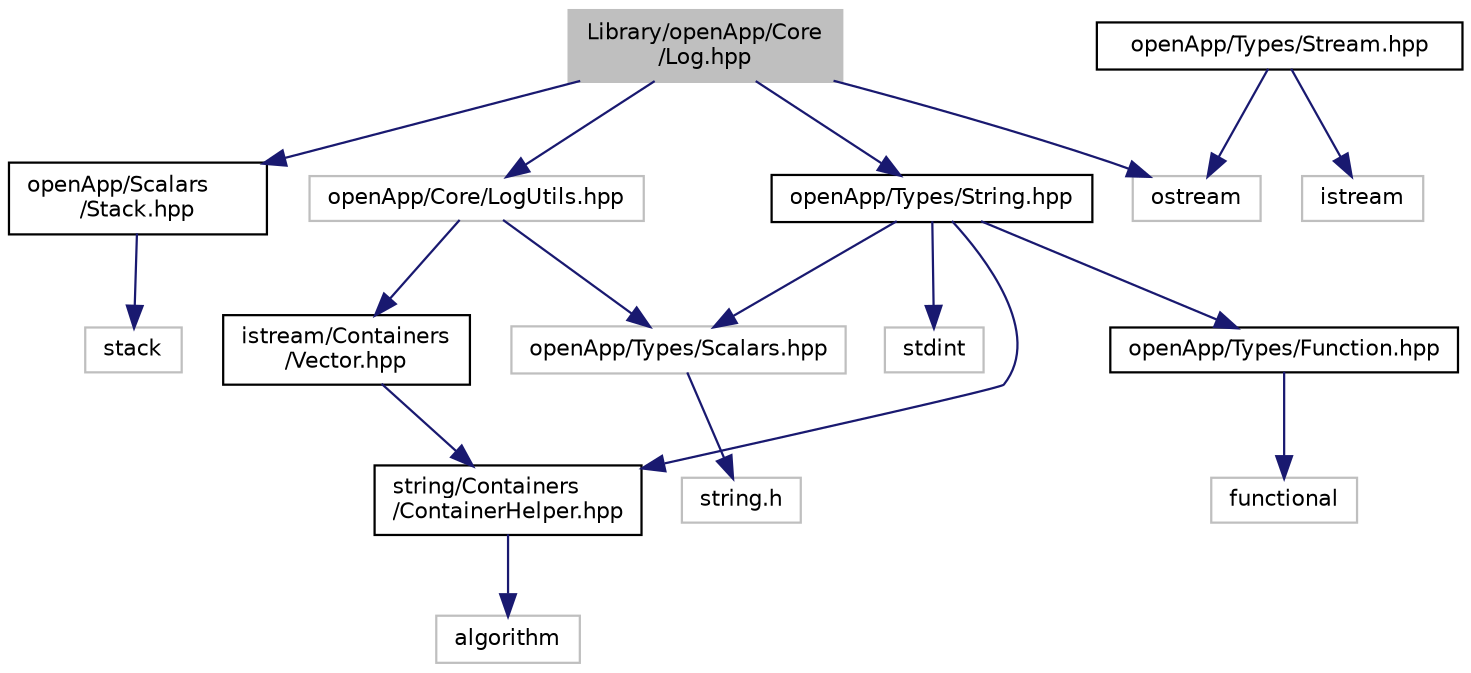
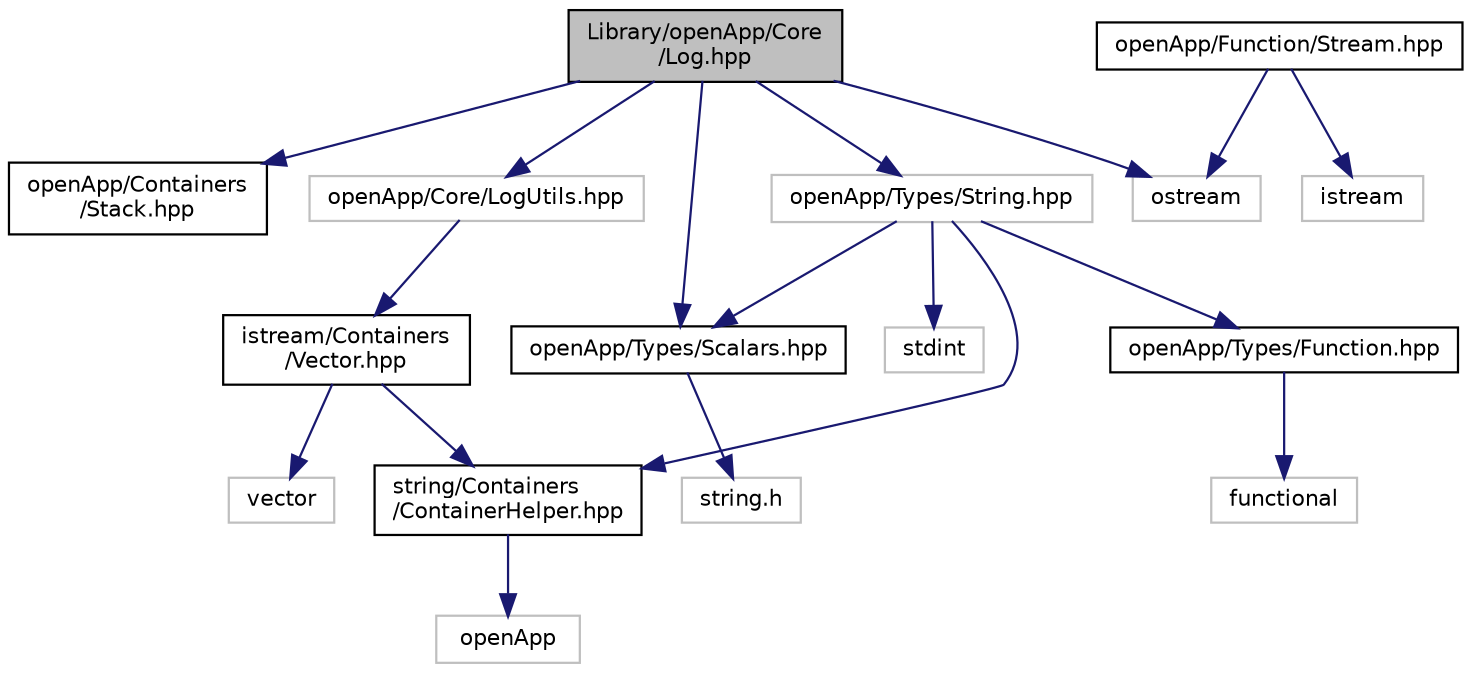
(705, 46) -> (705, 46)
(1280, 46) -> (1280, 46)
(138, 199) -> (138, 199)
(932, 199) -> (932, 199)
(568, 267) -> (692, 192)
(133, 350) -> none
(679, 350) -> (679, 350)
none -> (282, 500)
(508, 639) -> (508, 639)
